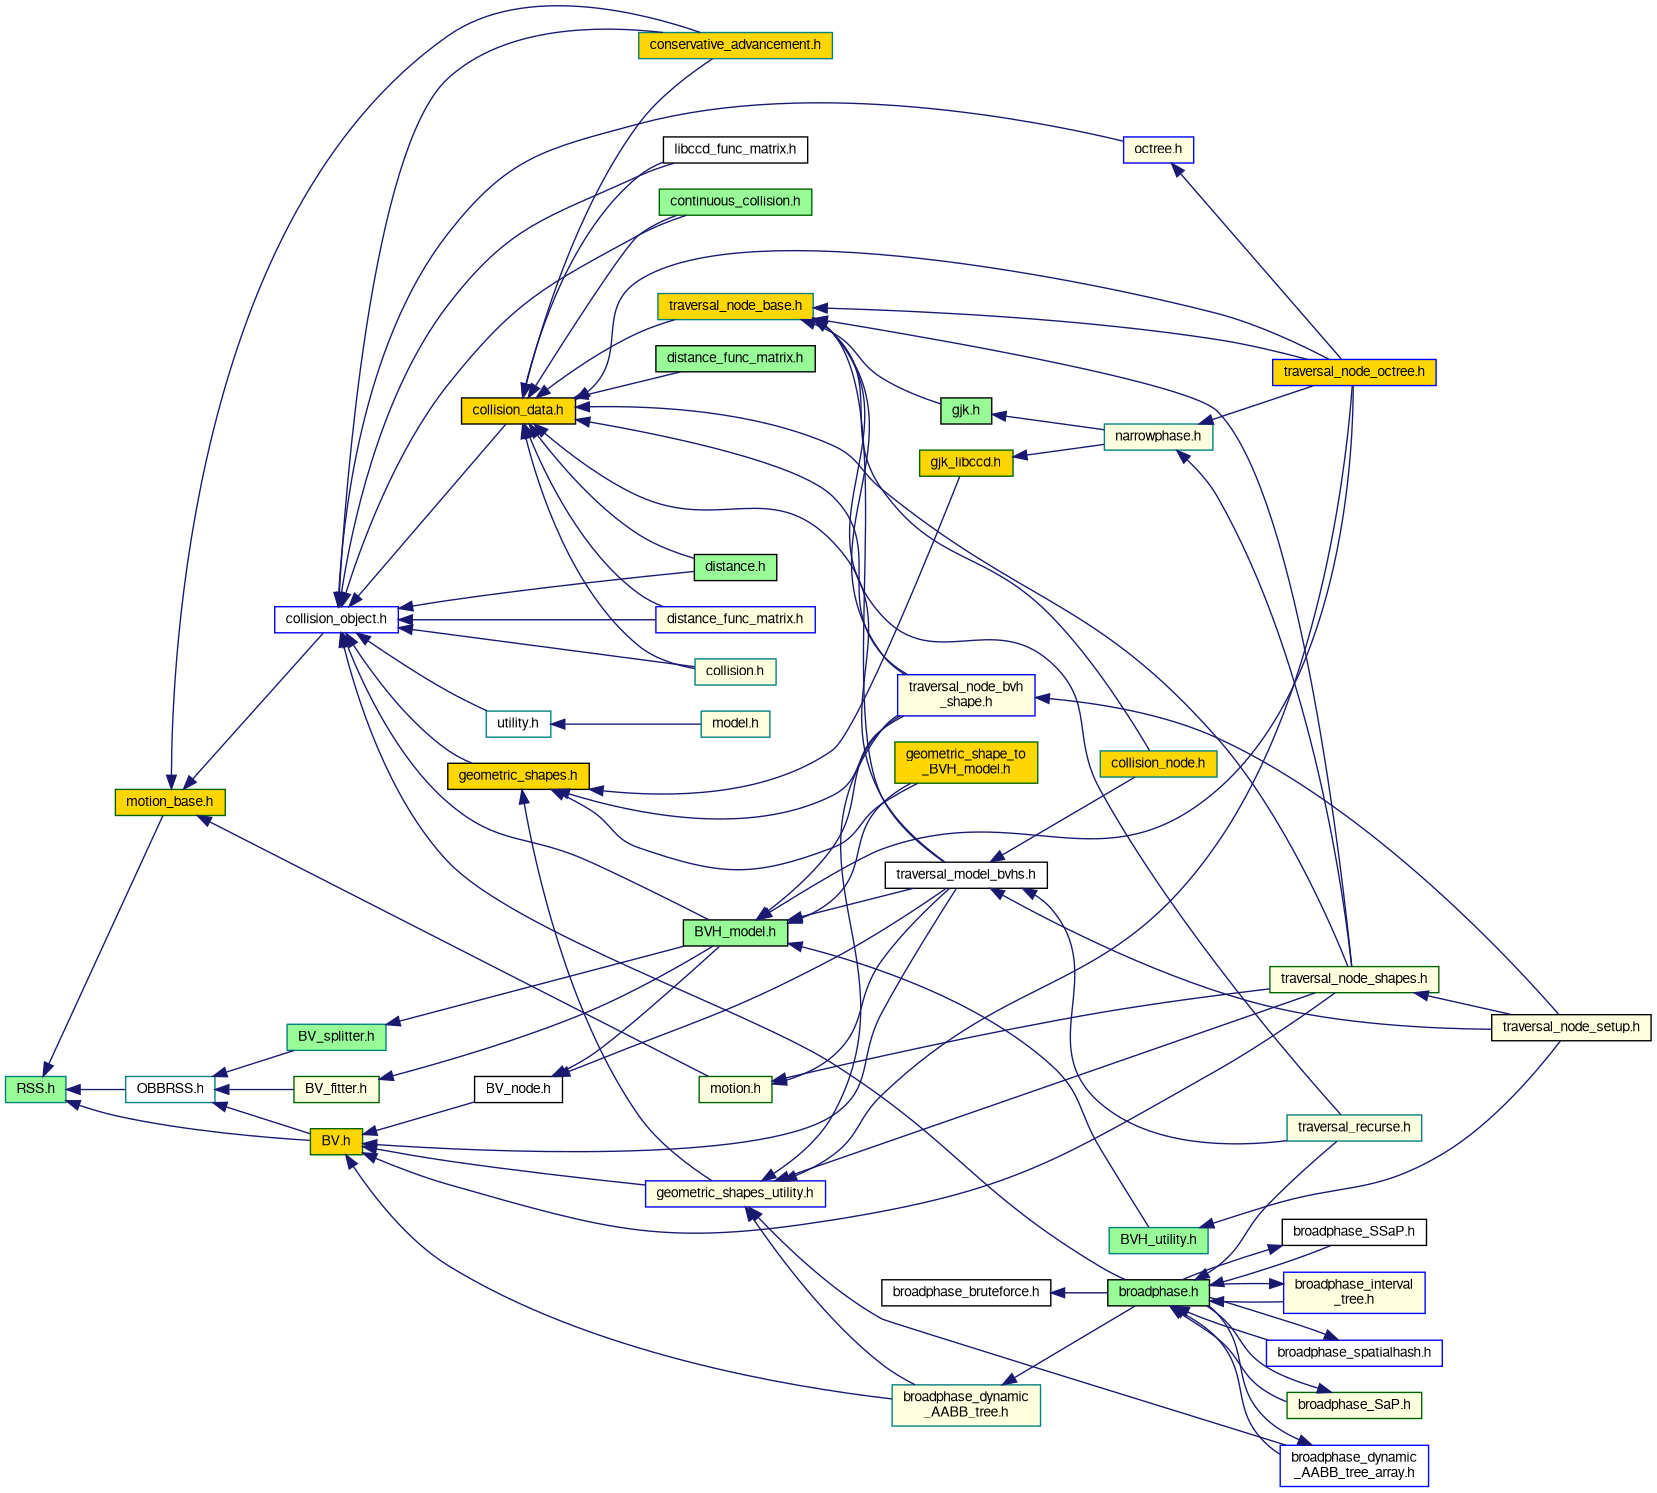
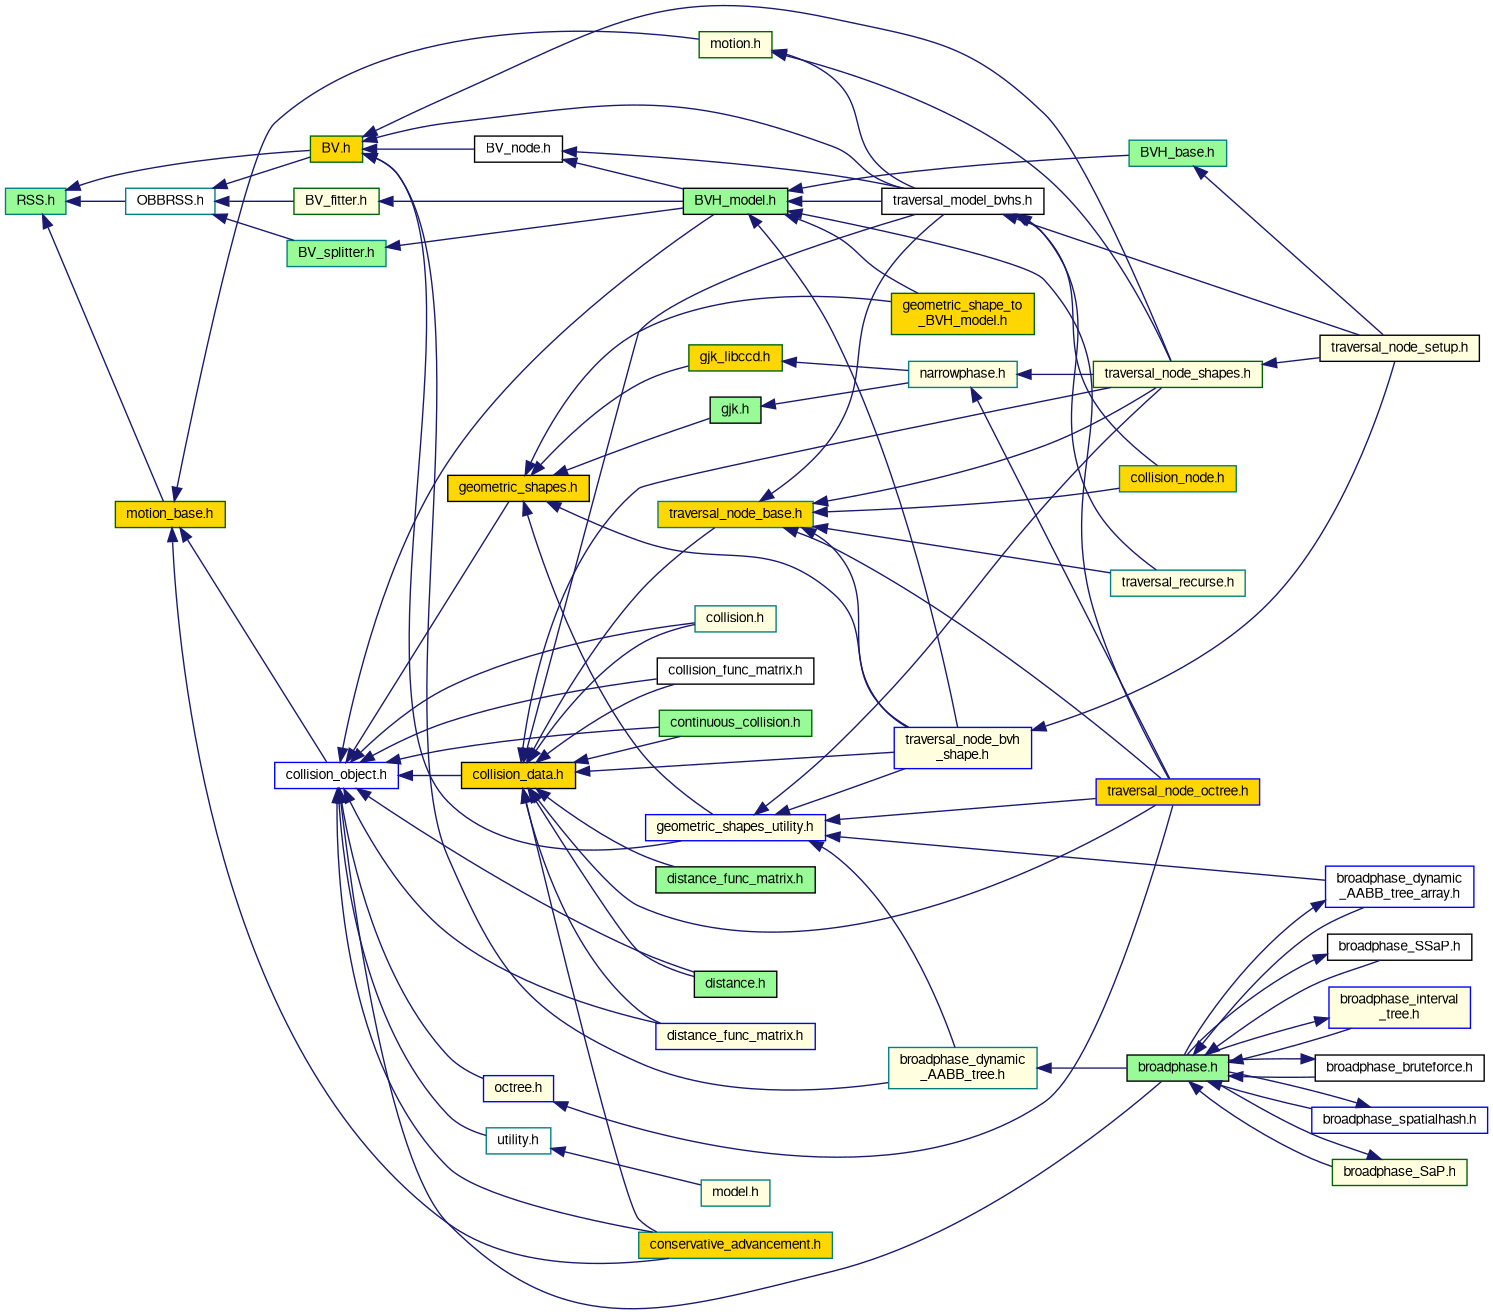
(736, 150) -> (736, 671)
(873, 371) -> (638, 443)
(1279, 1194) -> (1293, 1077)
(1159, 1241) -> (1178, 153)
